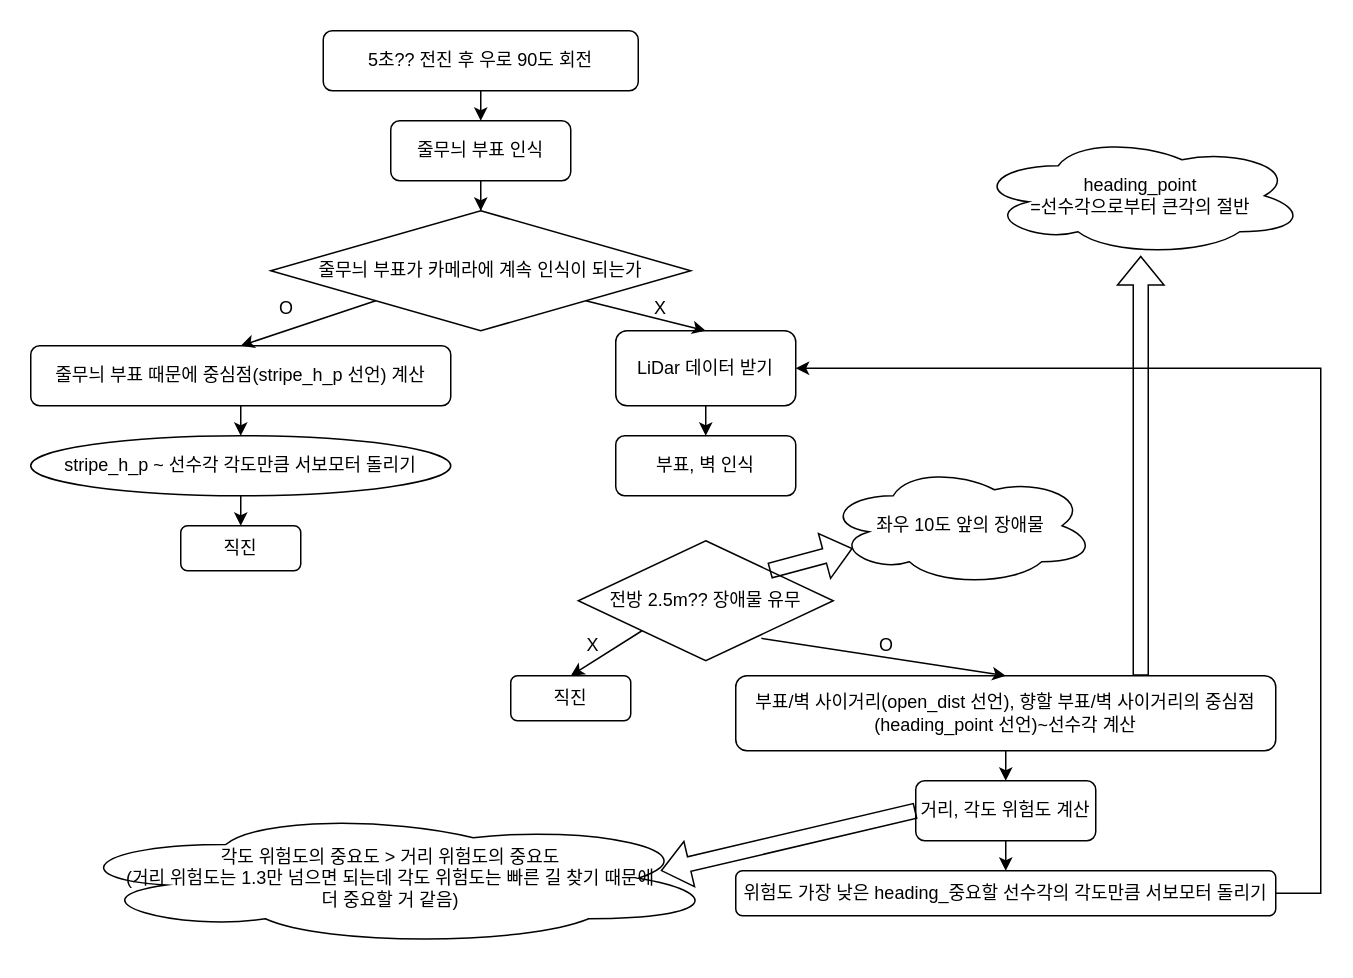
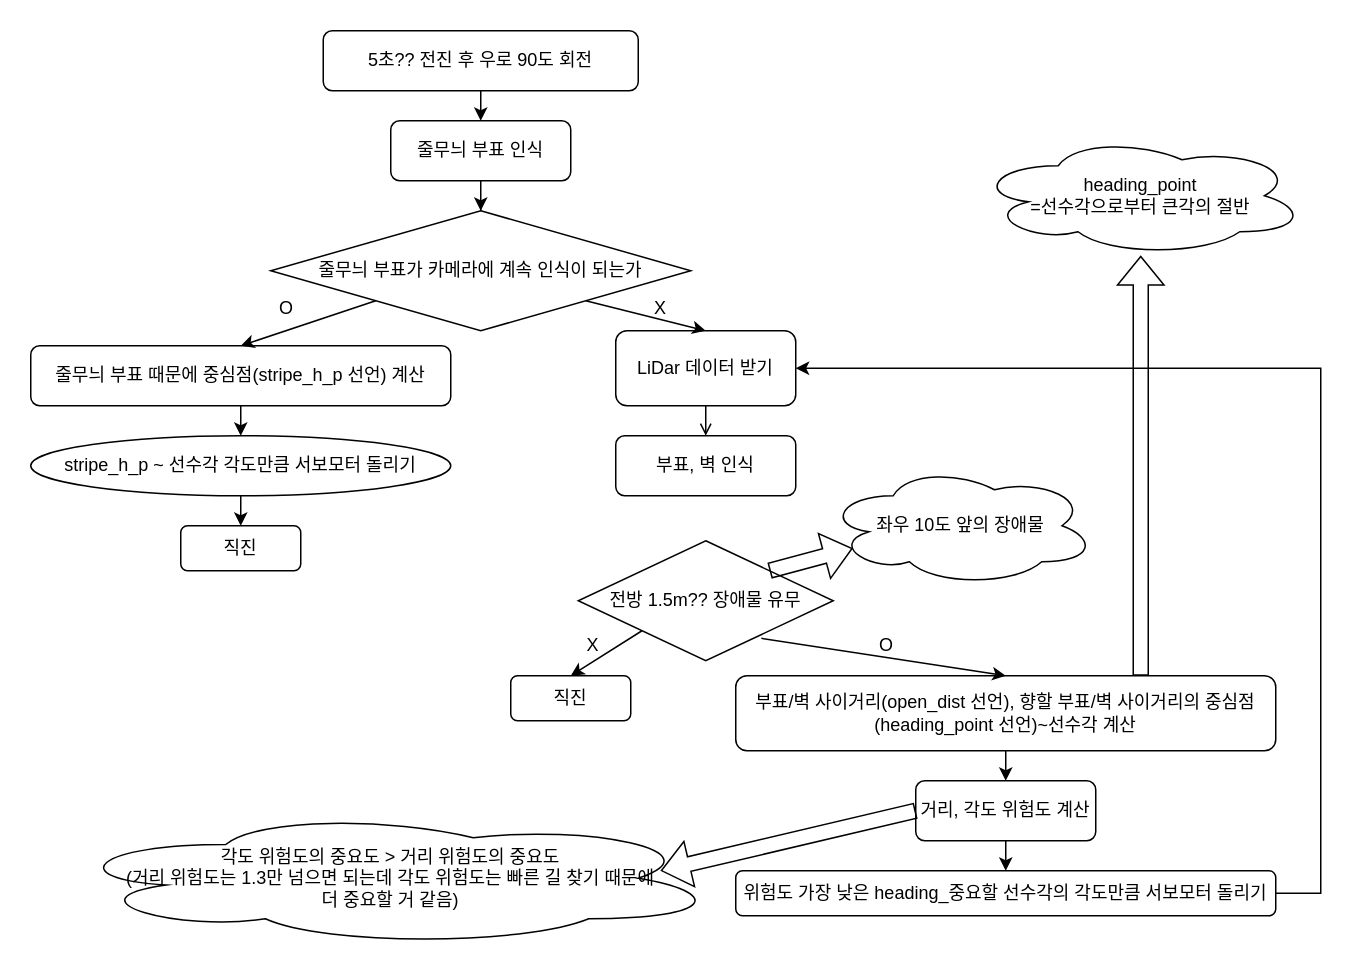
(706, 424) -> (706, 426)
(706, 601) -> (706, 601)
